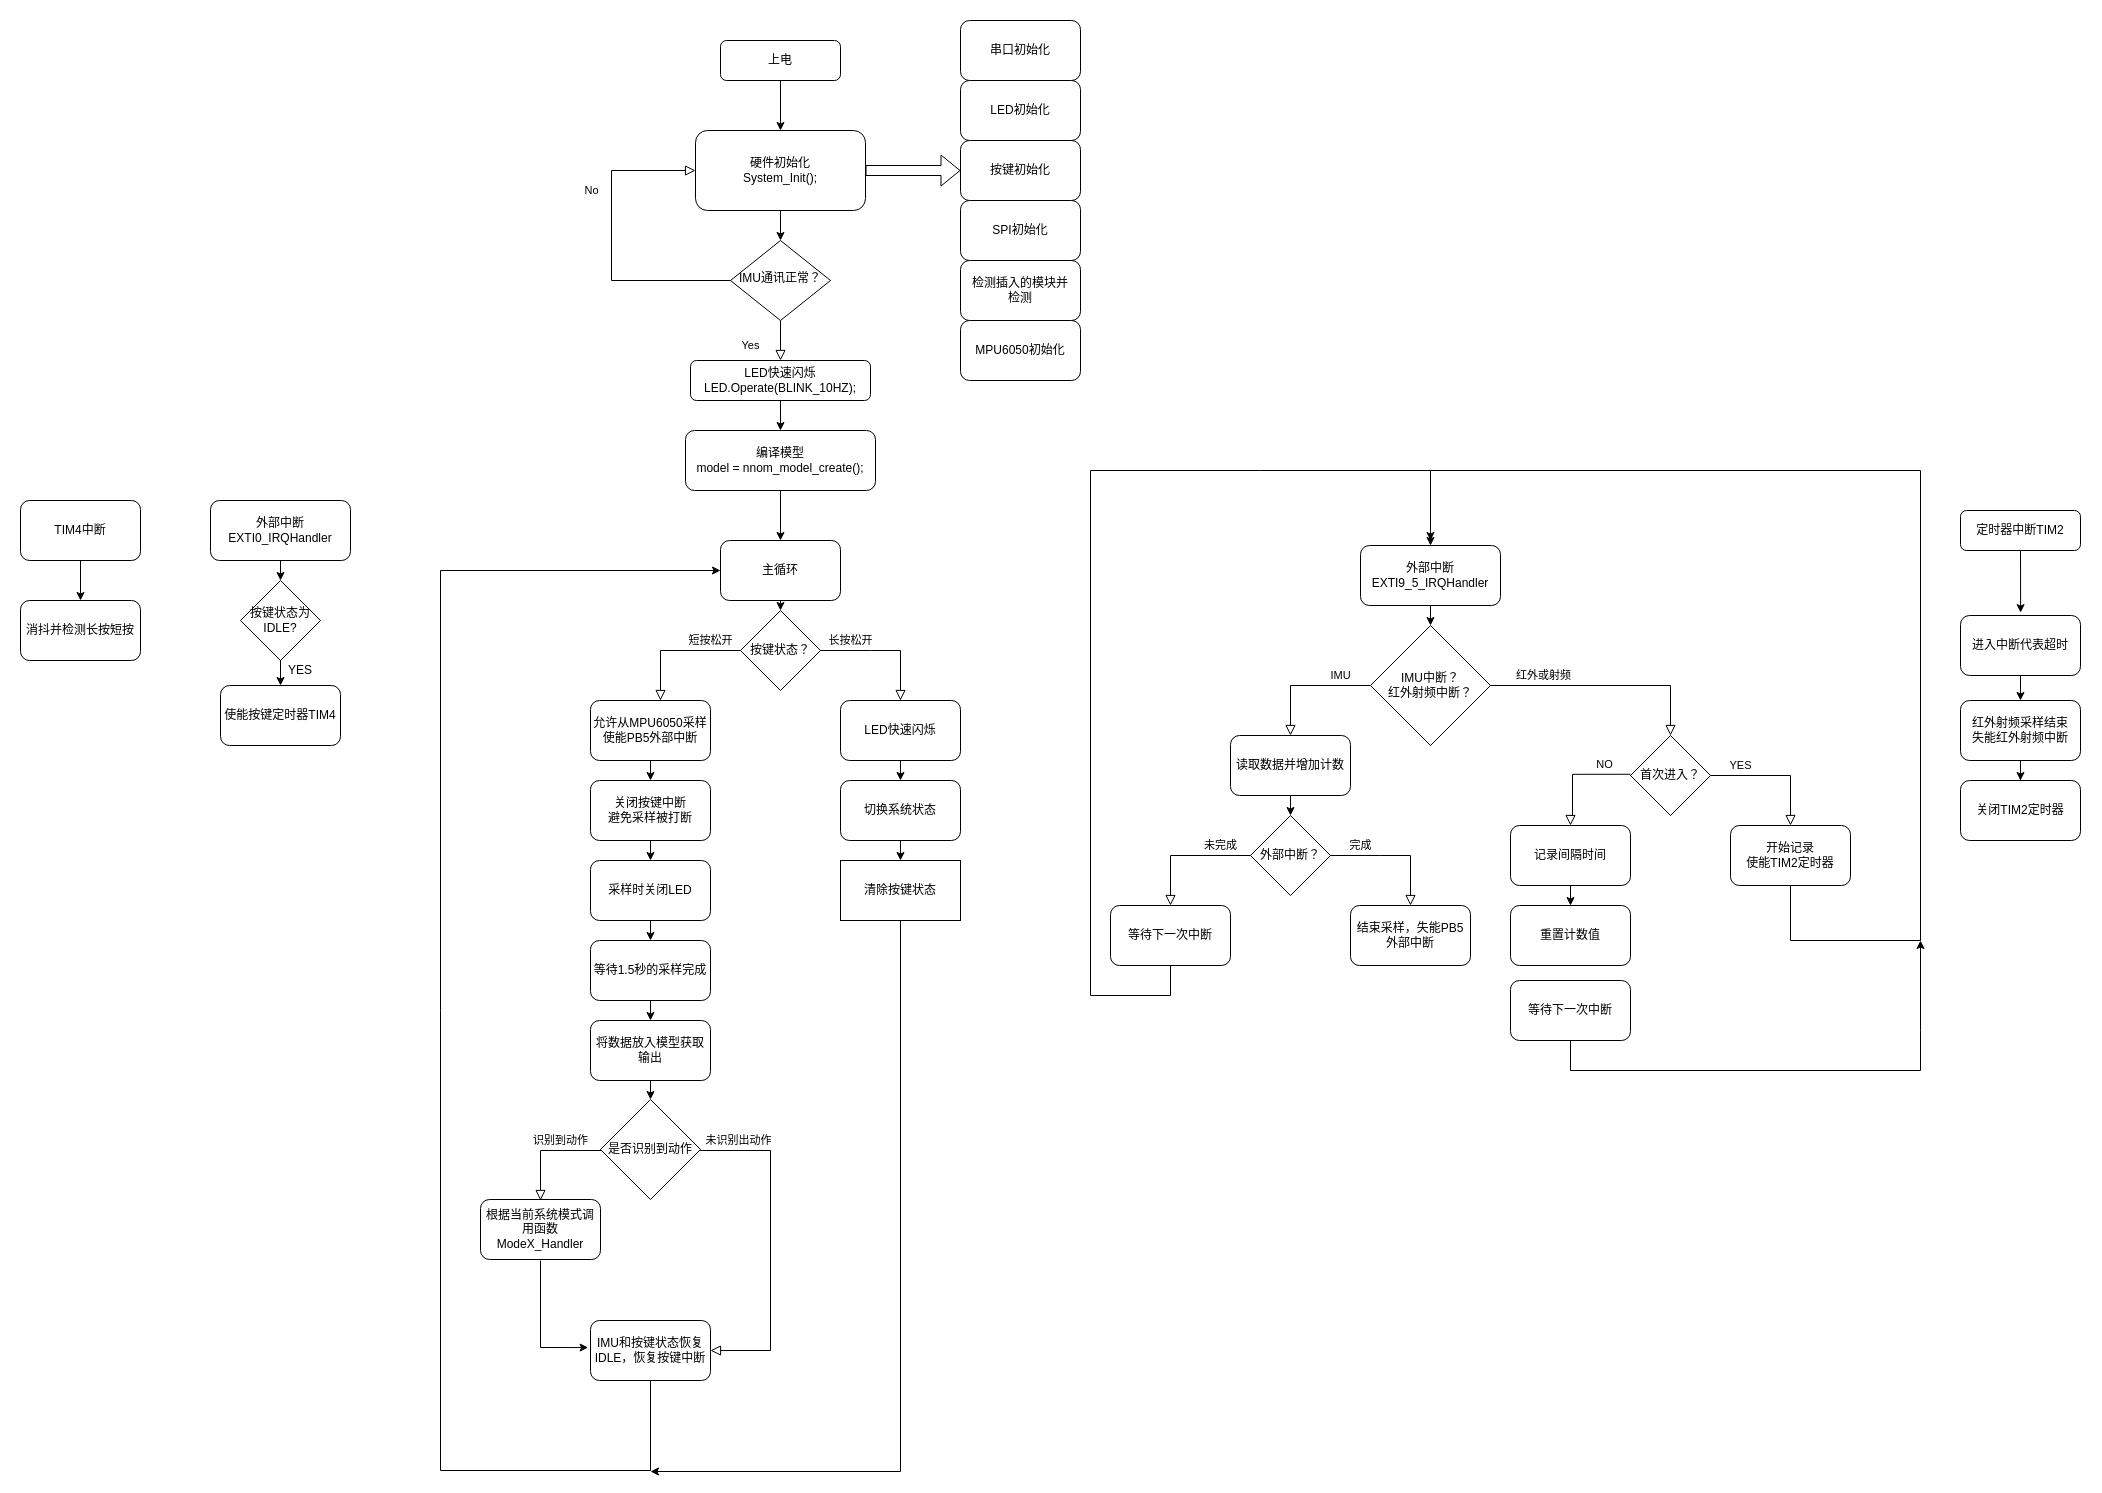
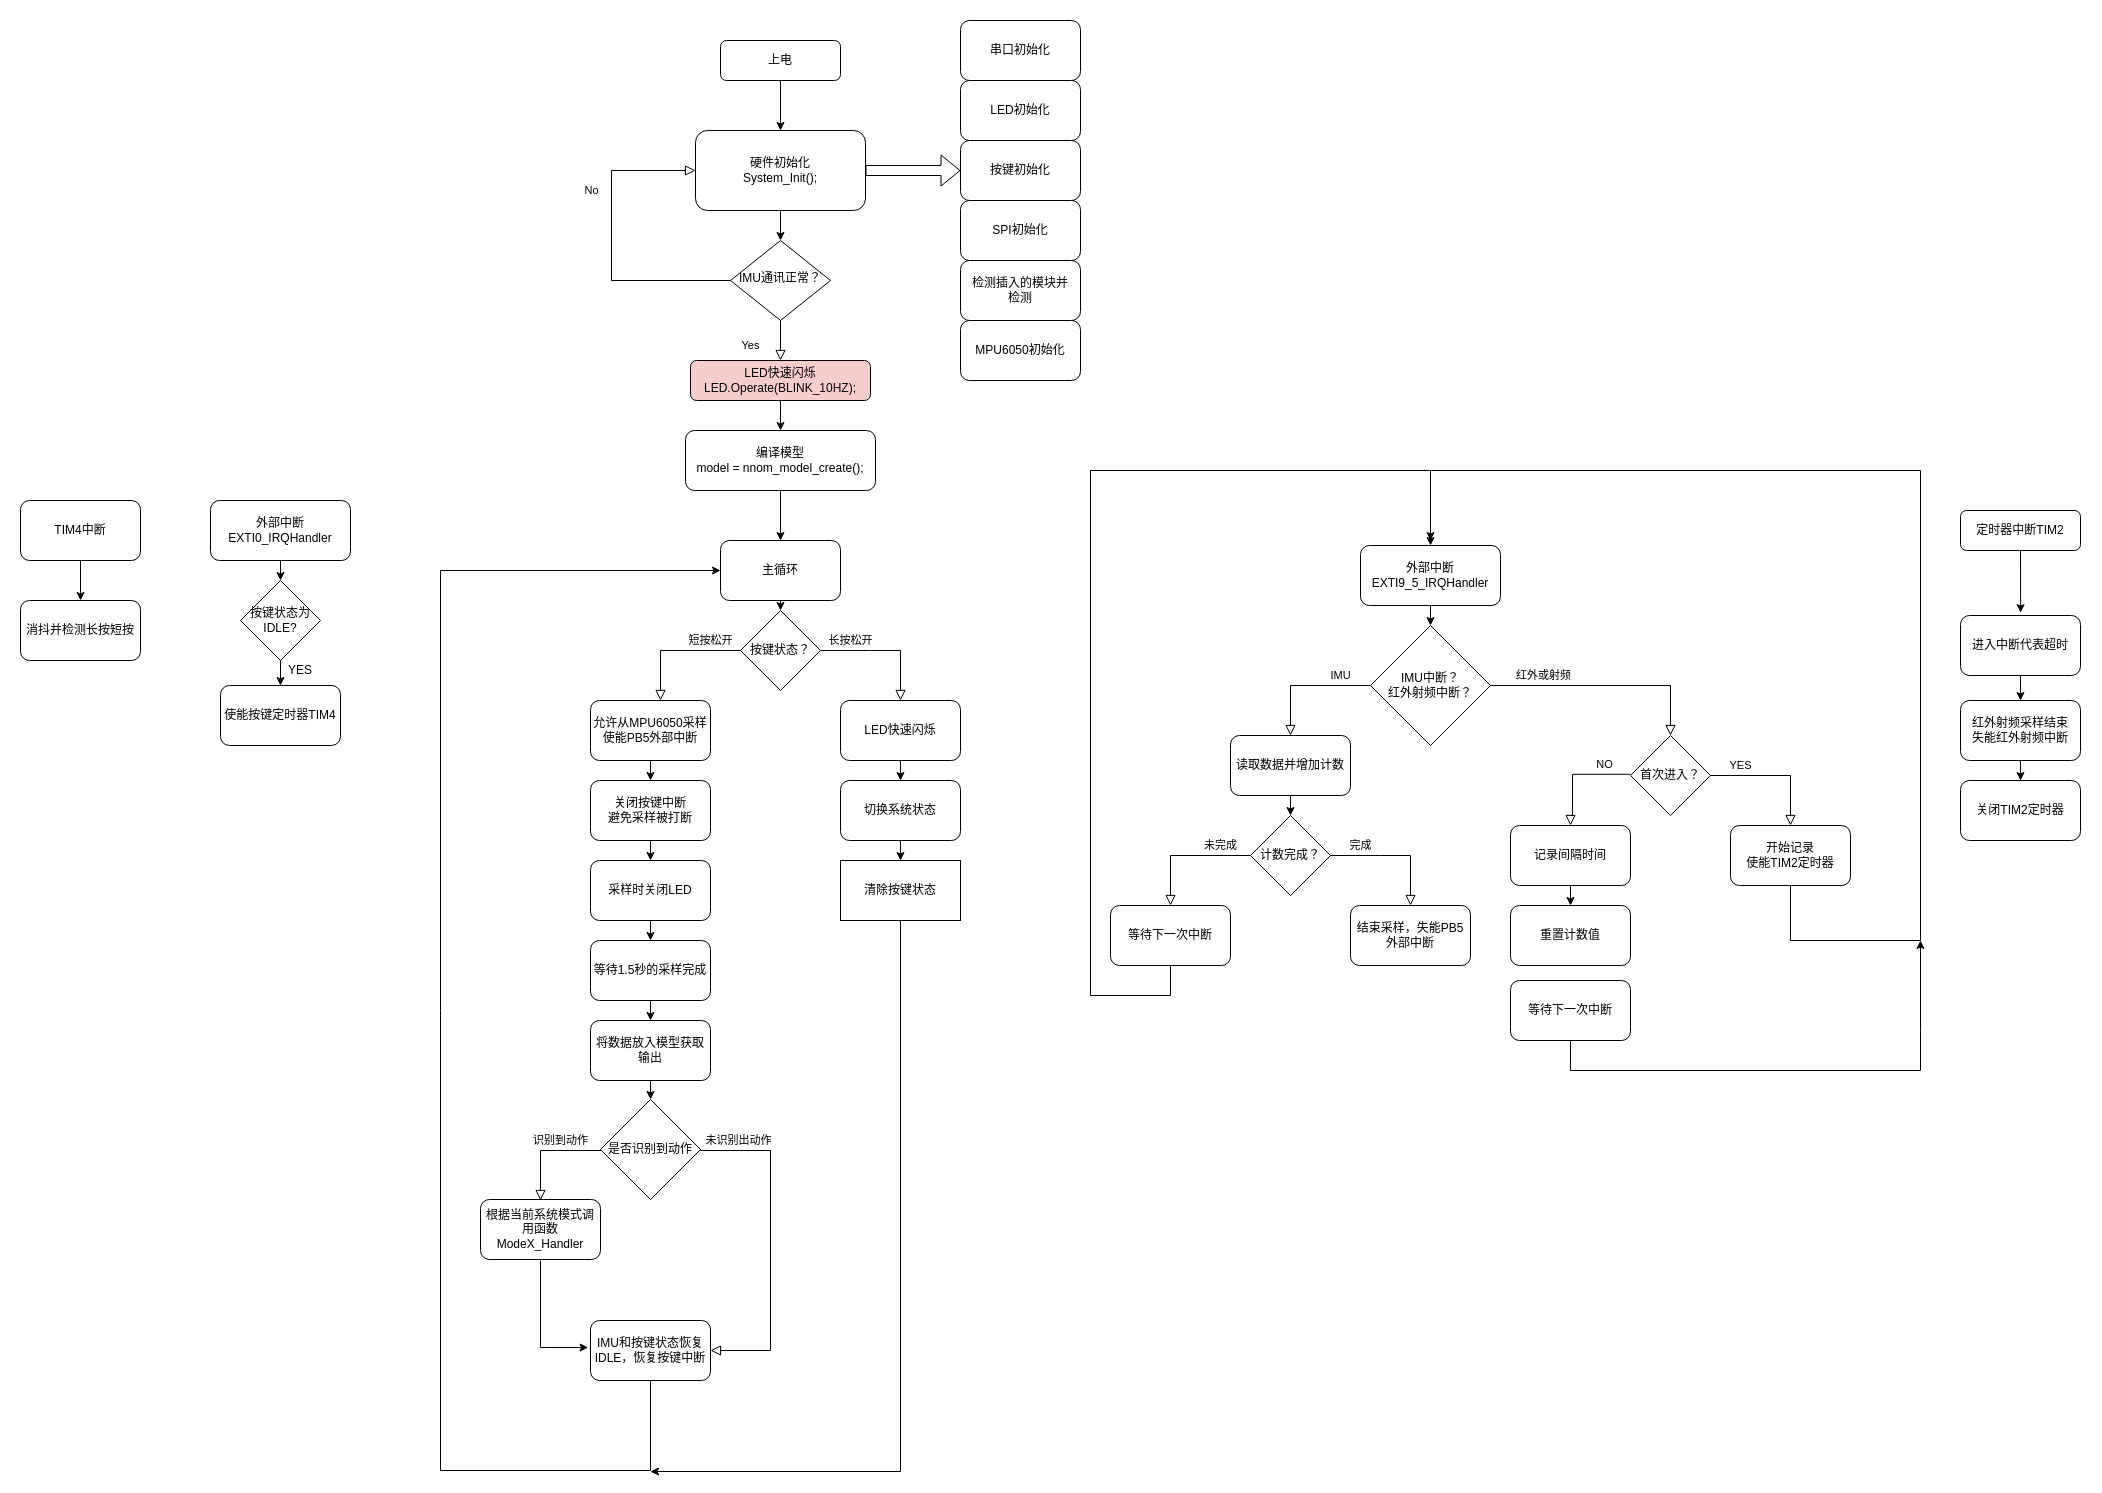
(781, 381) -> (781, 381)
(1291, 856) -> (1291, 856)
